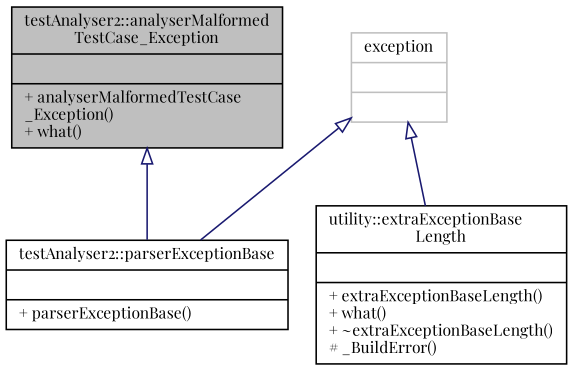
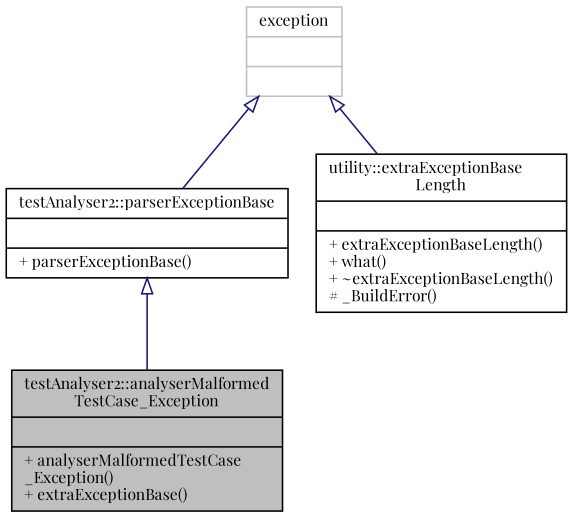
(53, 132) -> (106, 495)
(147, 202) -> (147, 332)
